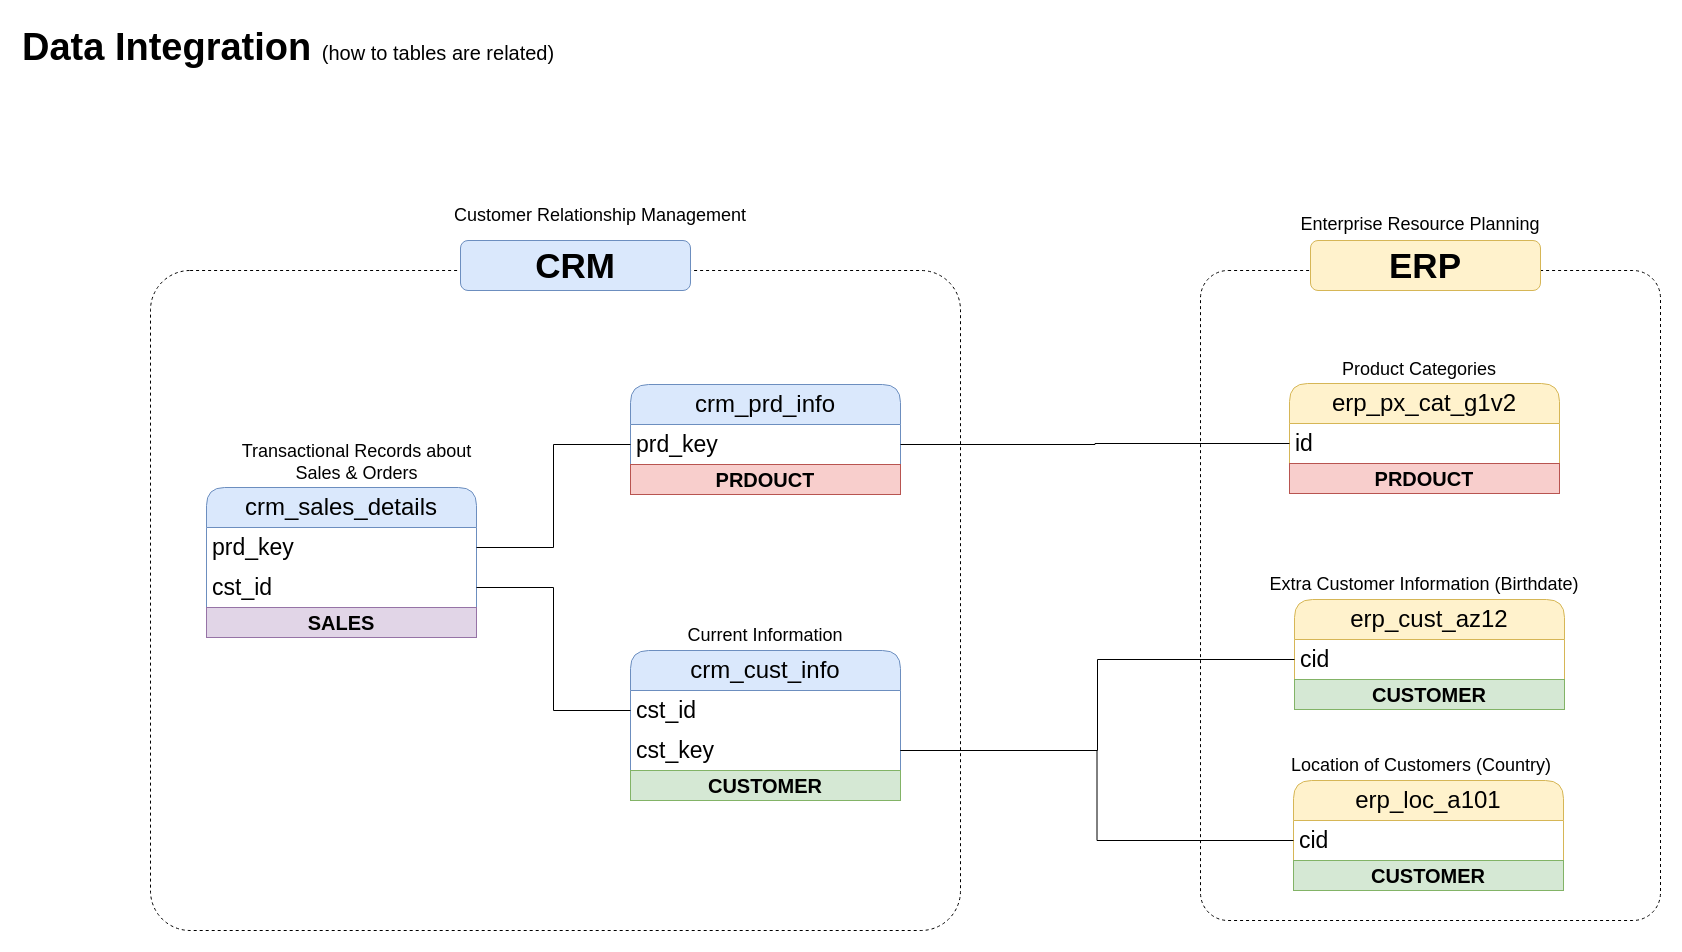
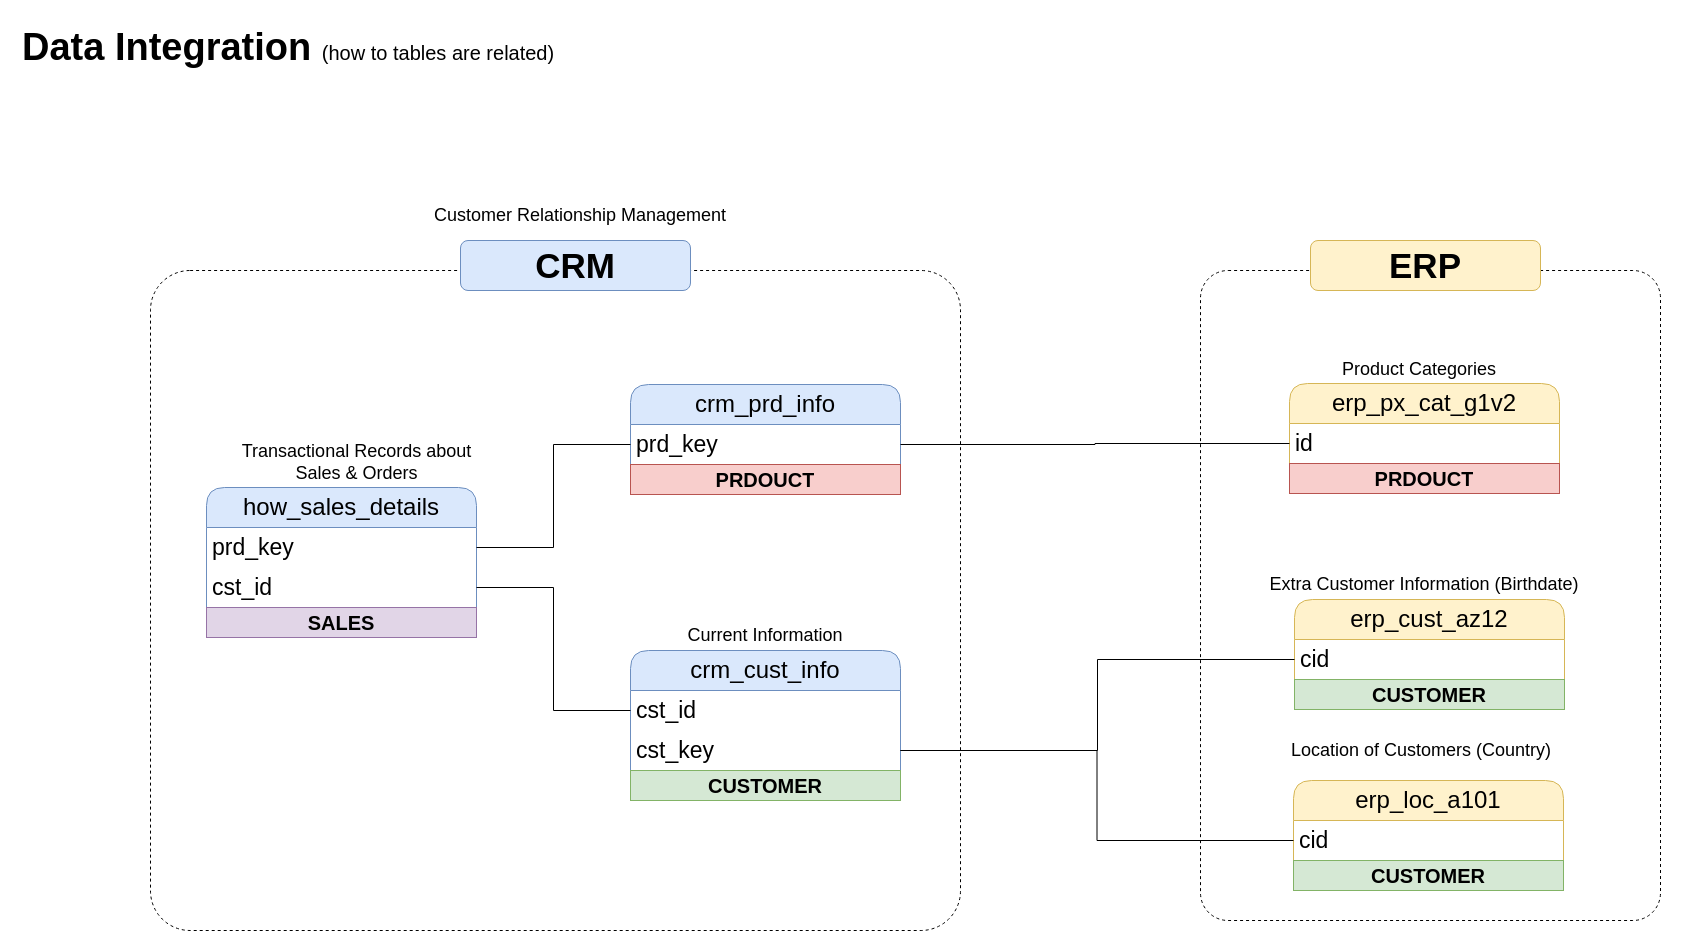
(601, 216) -> (581, 216)
(1421, 225) -> none
(342, 508) -> (342, 508)
(1422, 766) -> (1422, 751)
